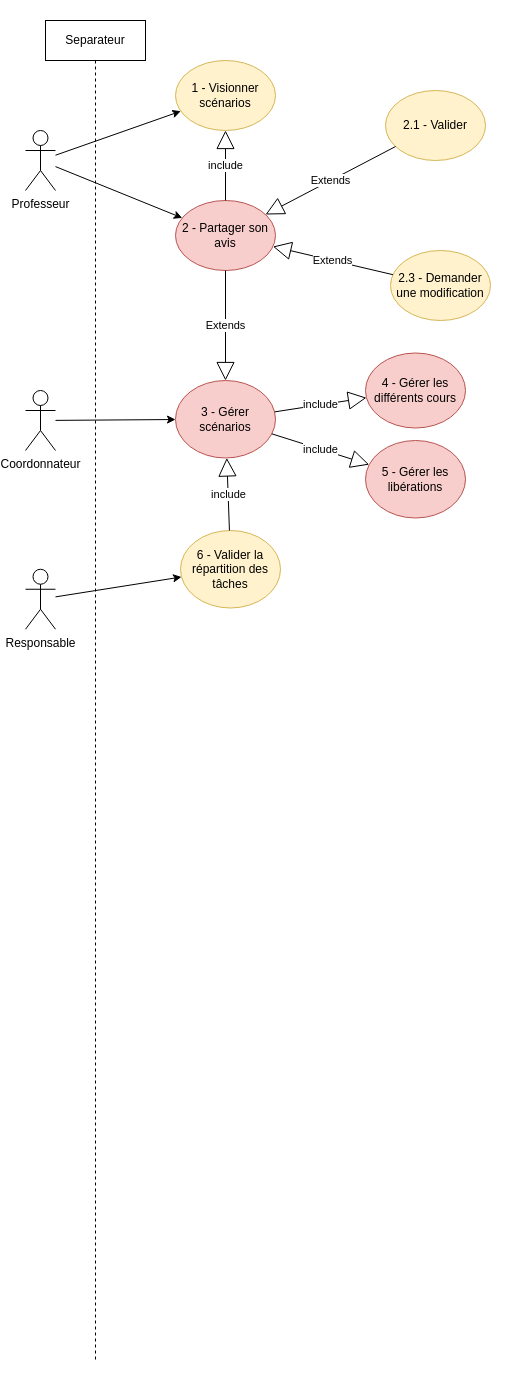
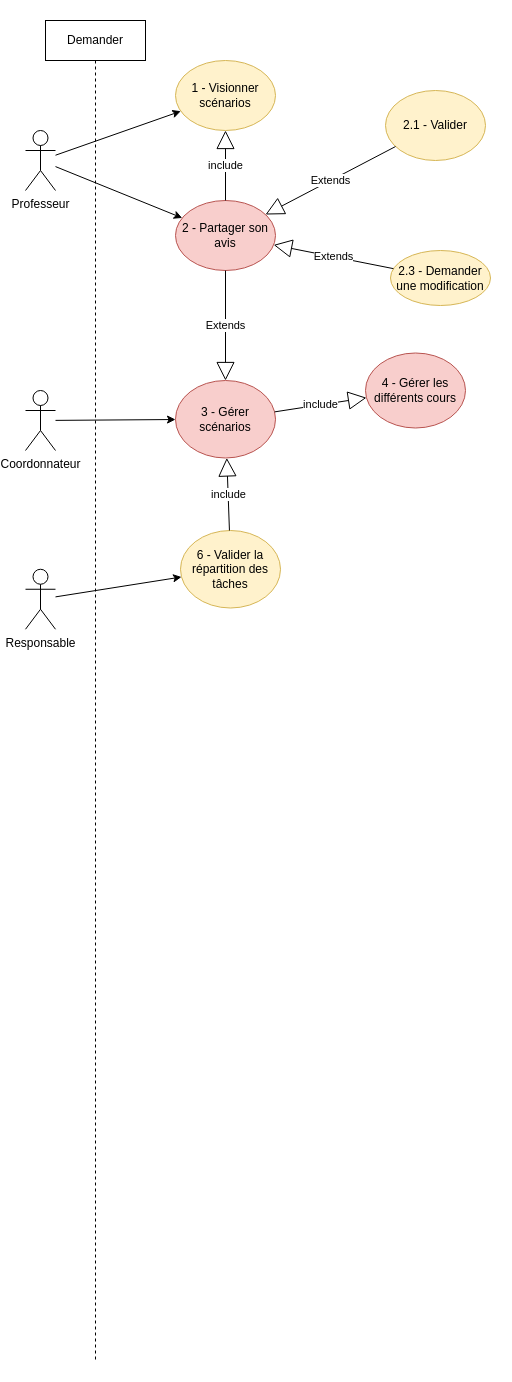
(96, 41) -> (96, 41)
(441, 286) -> (441, 278)
(312, 446) -> none
(416, 479) -> none
